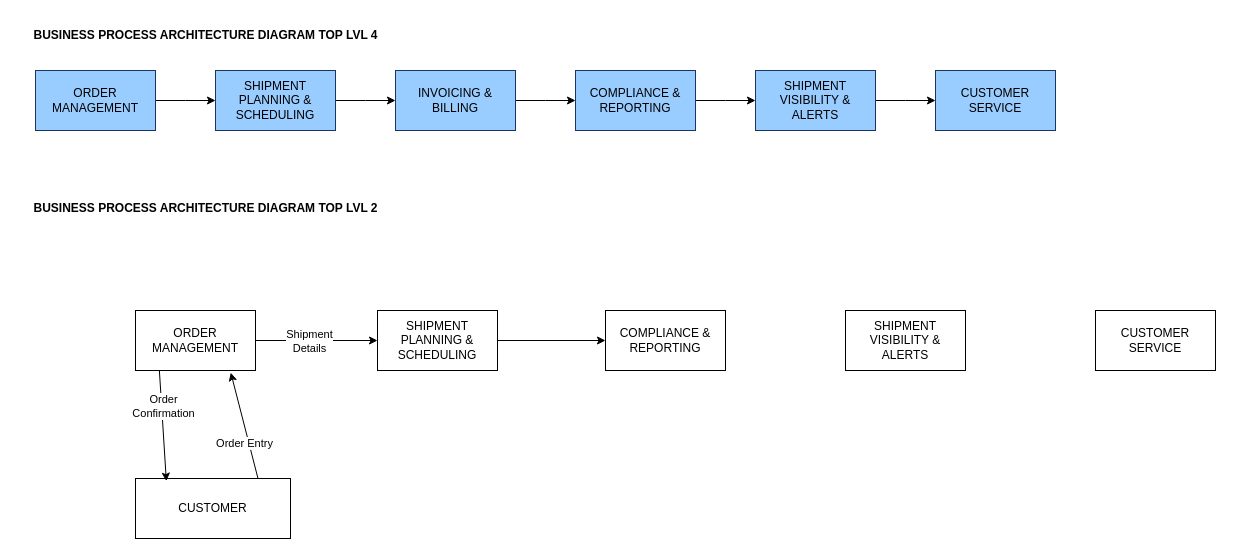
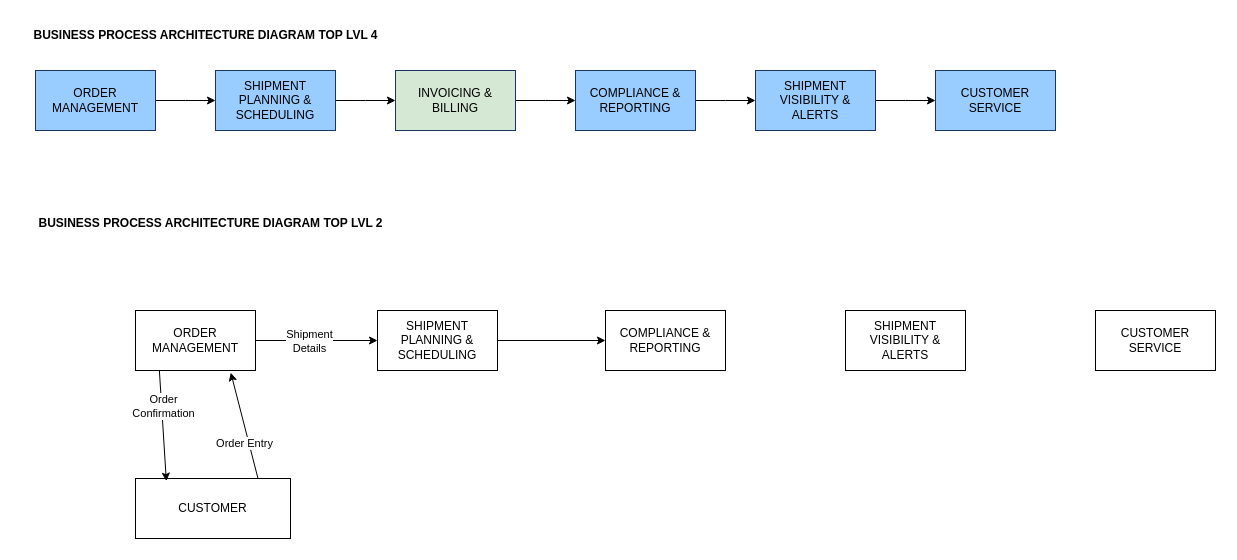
(456, 101) -> (456, 101)
(206, 209) -> (211, 224)
